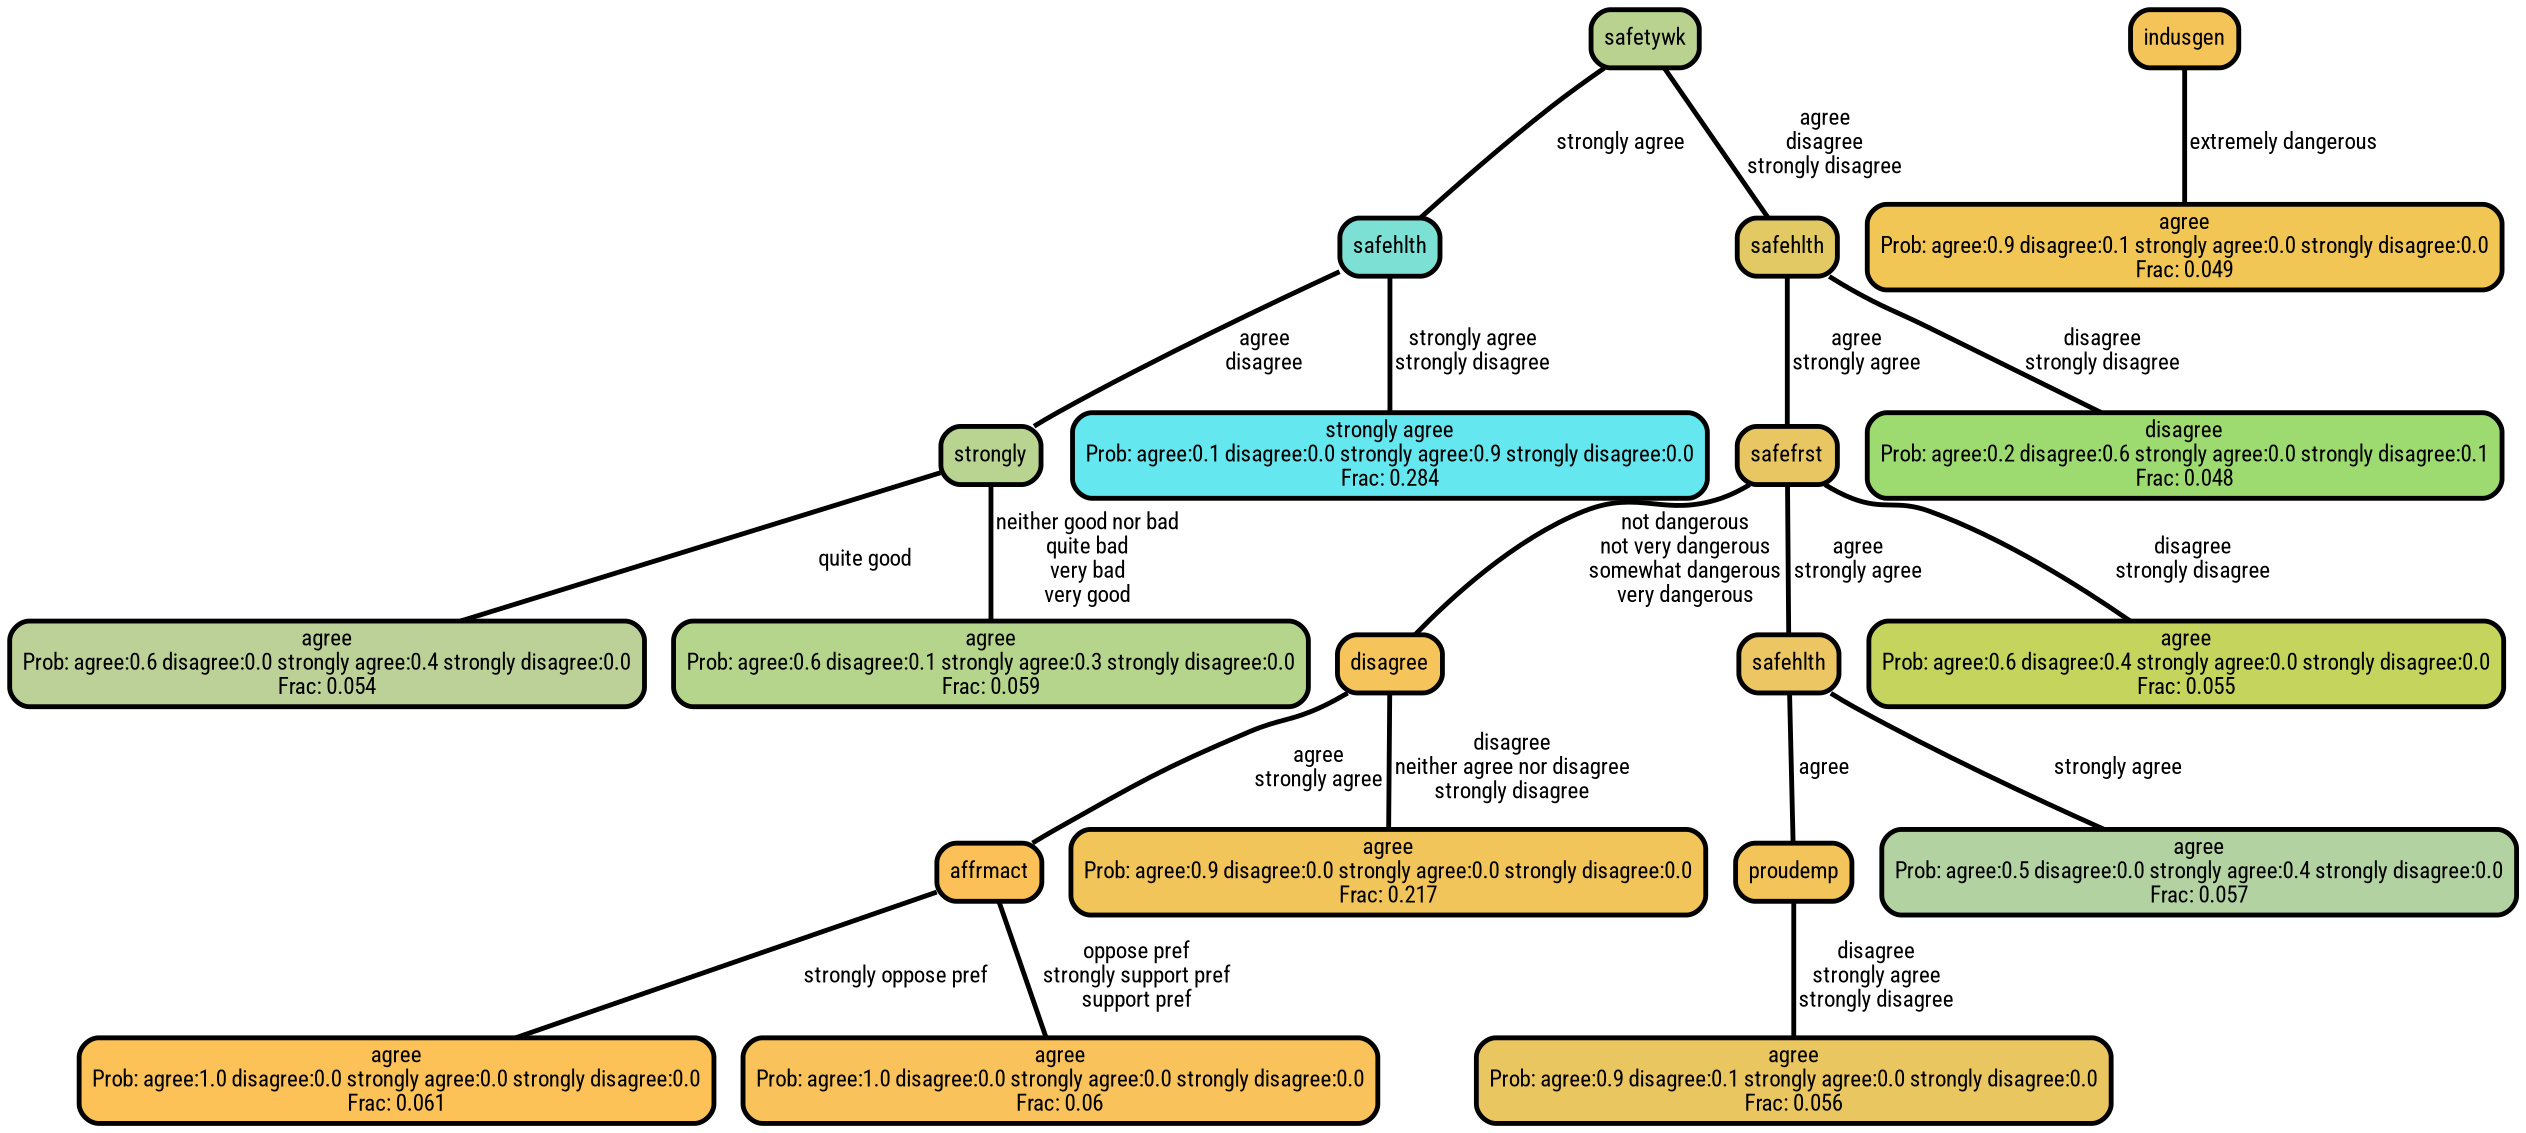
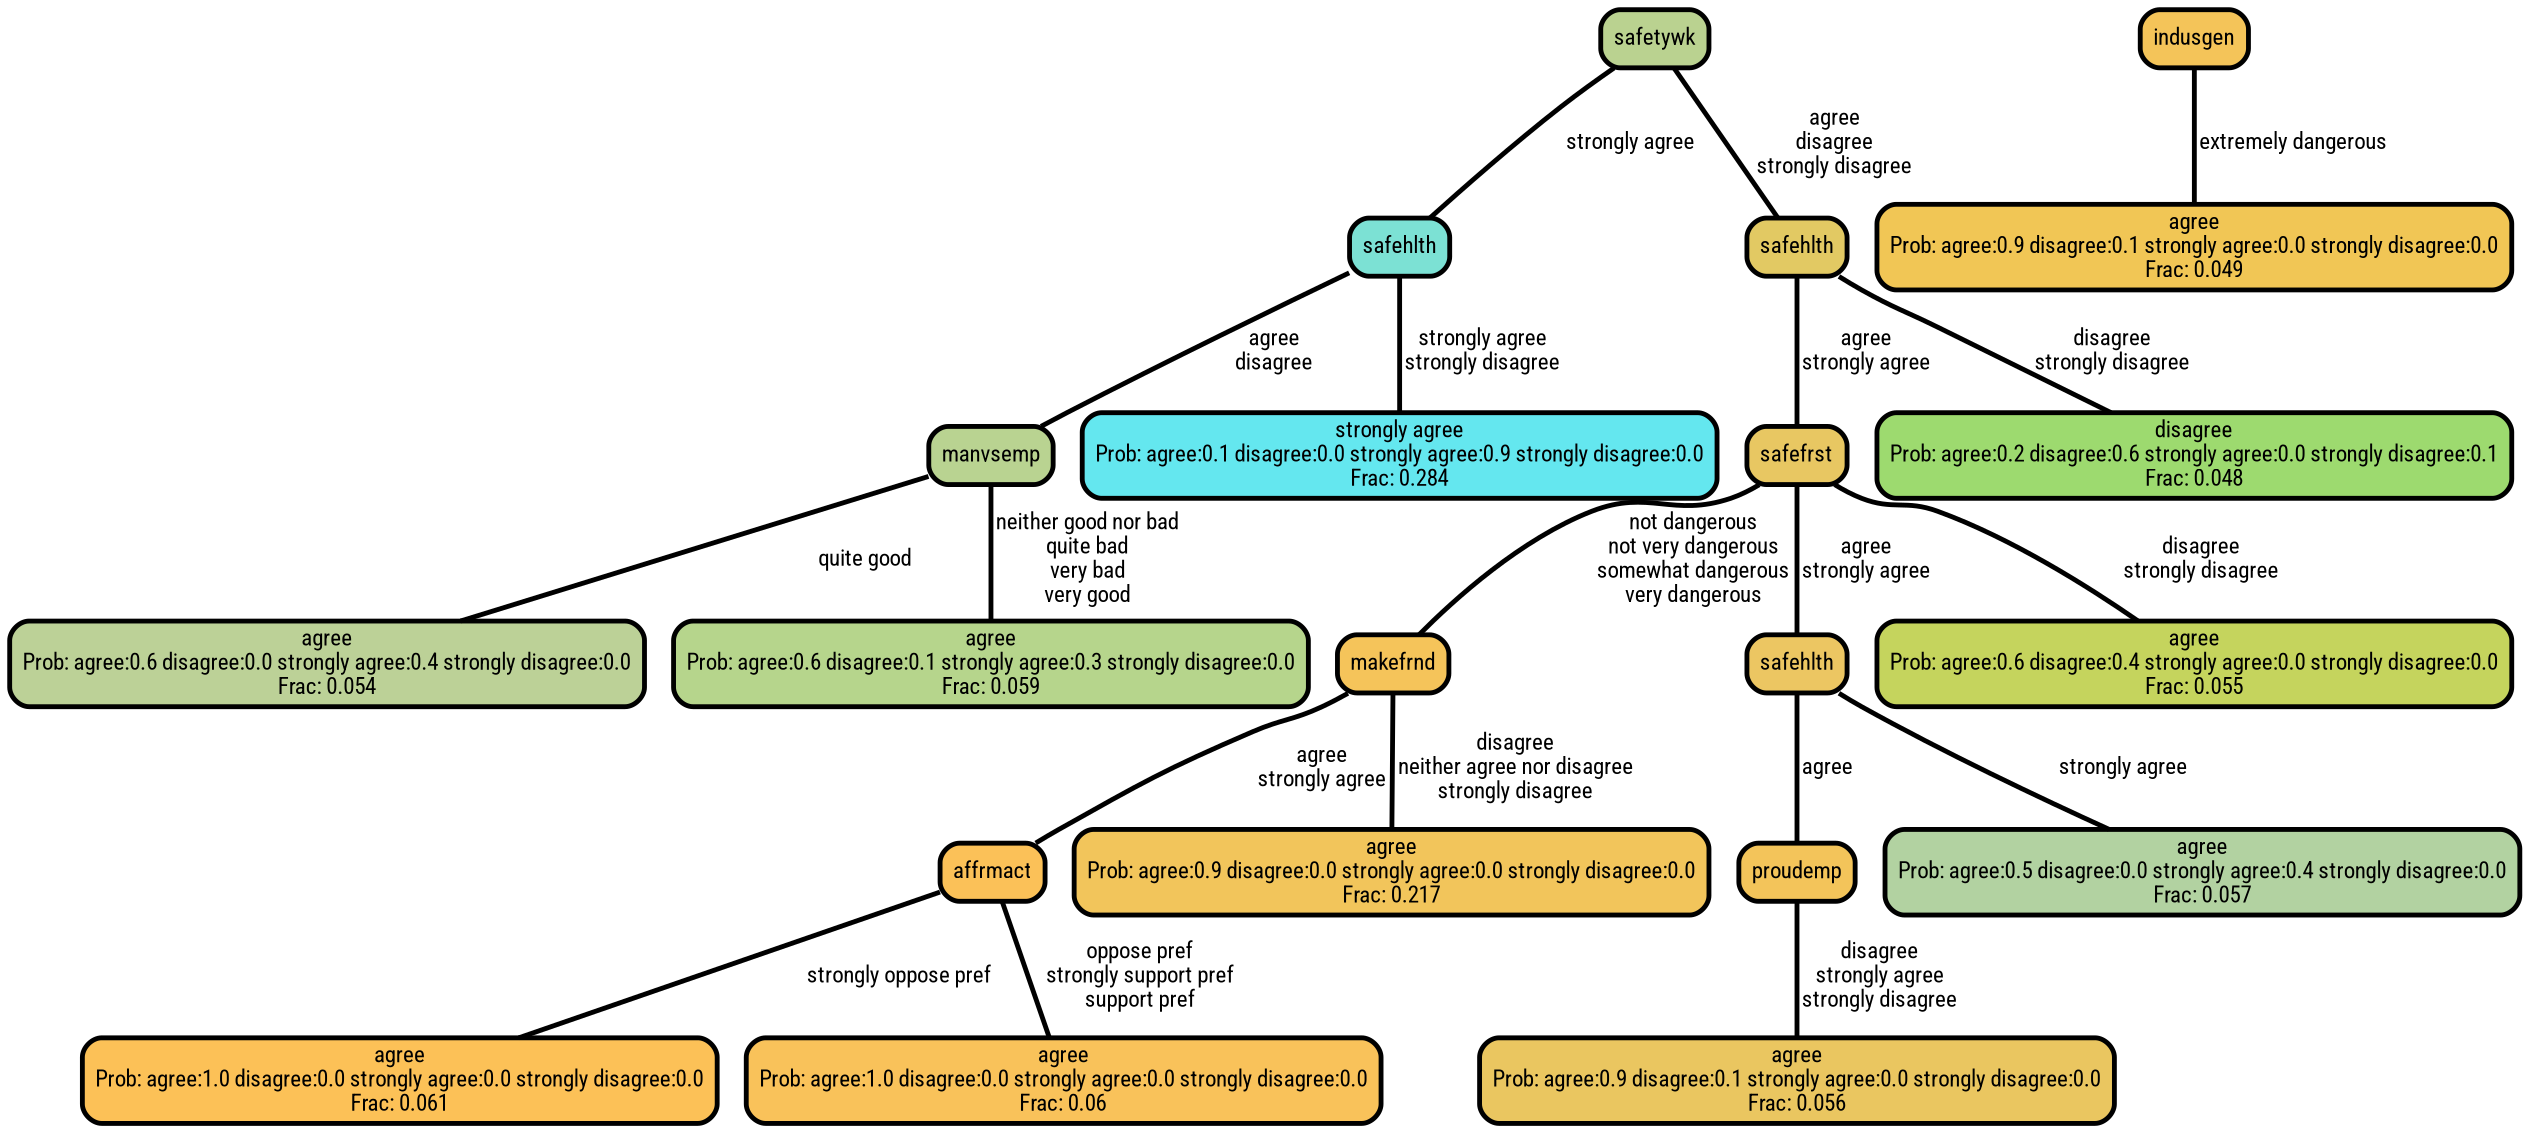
(991, 456) -> (991, 456)
(1390, 664) -> (1393, 664)
